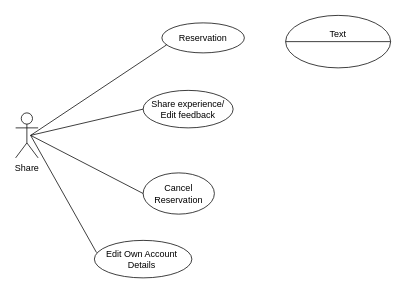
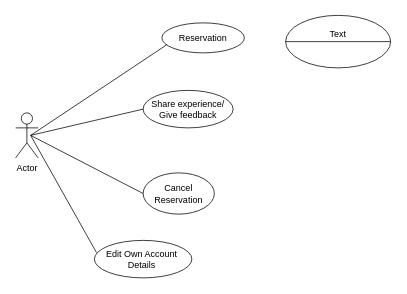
(188, 109) -> (188, 109)
(27, 169) -> (27, 169)
